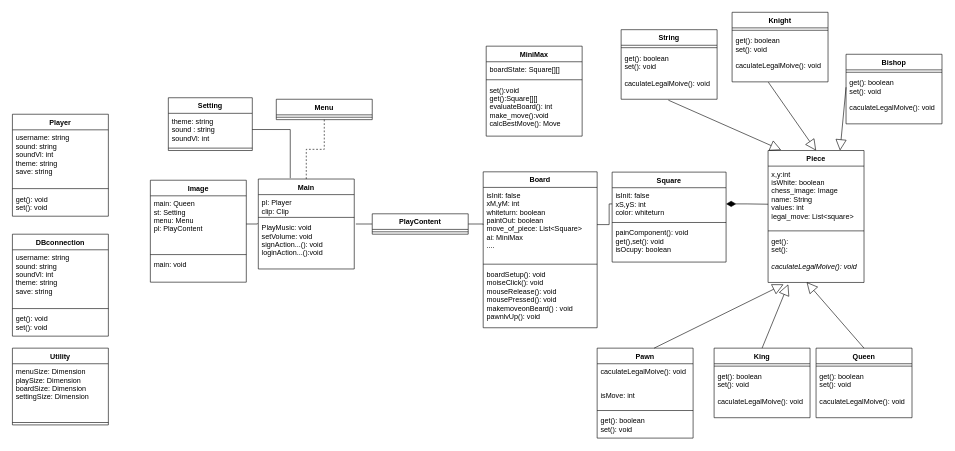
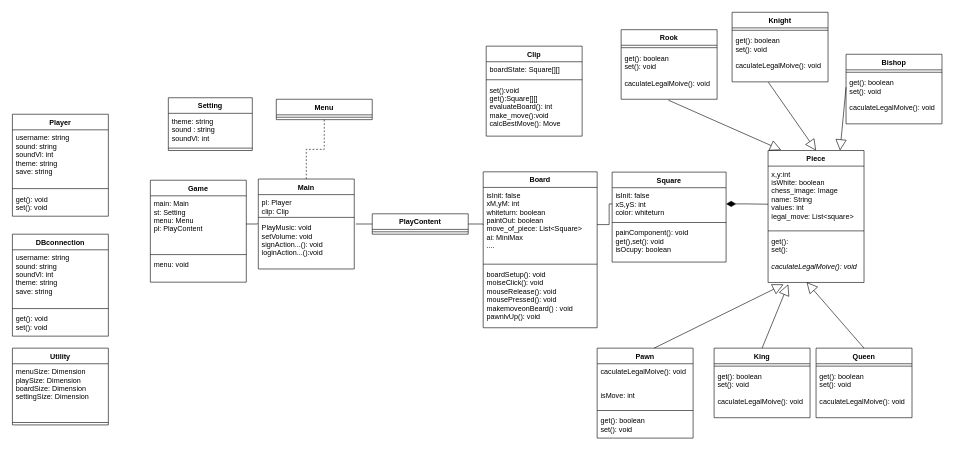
(669, 38) -> (669, 38)
(534, 54) -> (534, 54)
(290, 136) -> none
(198, 188) -> (198, 188)
(173, 204) -> (170, 204)
(170, 265) -> (171, 265)
